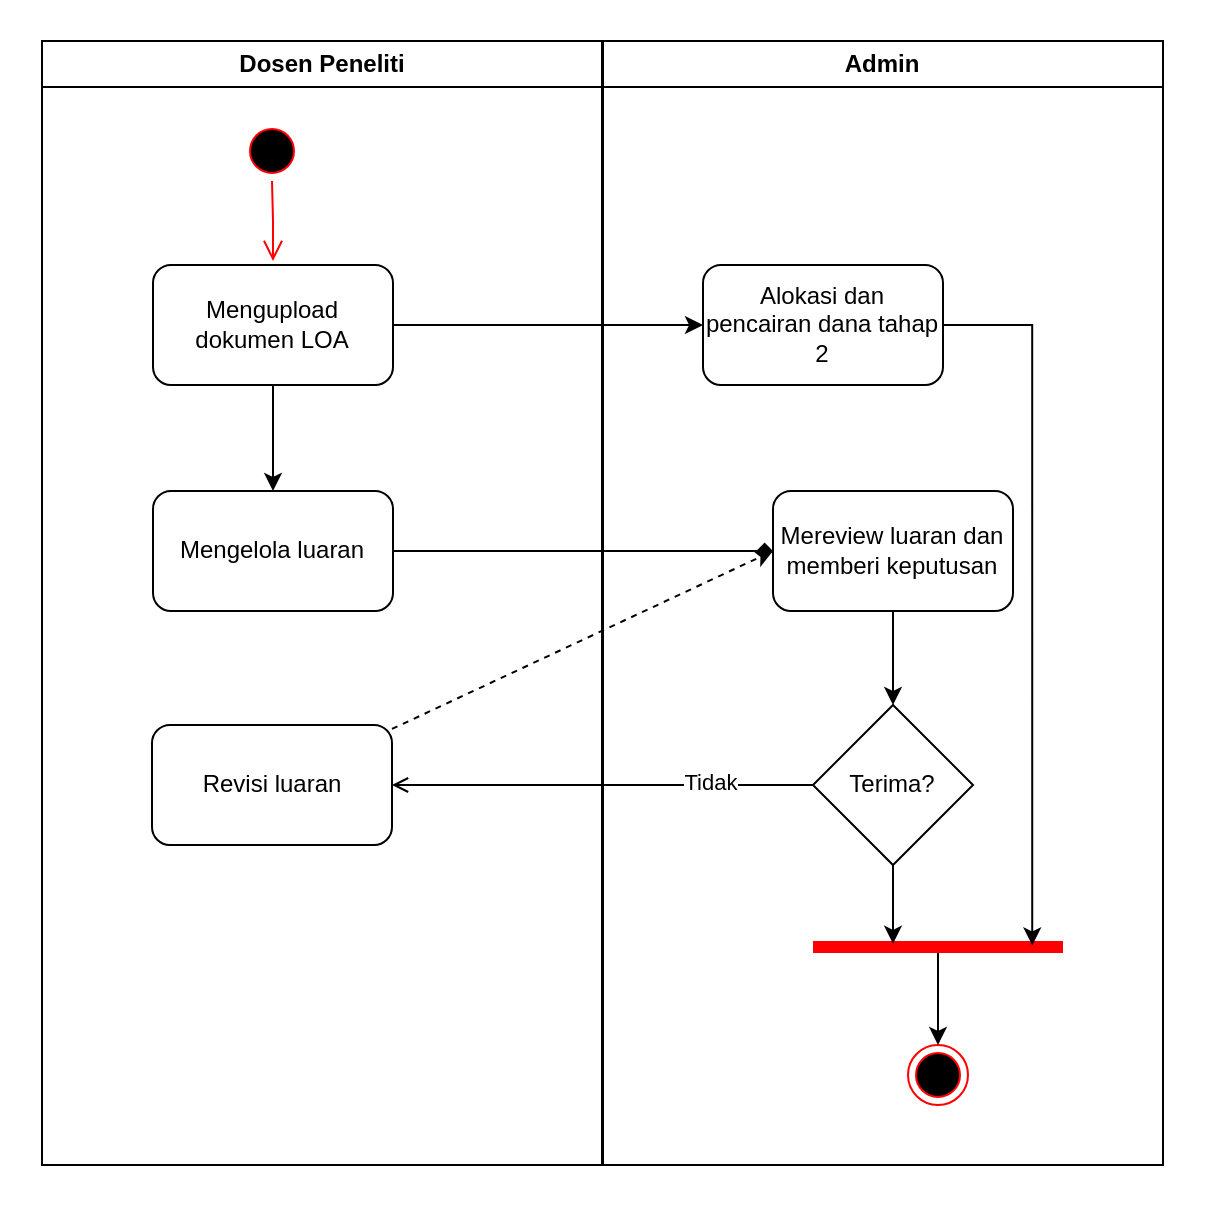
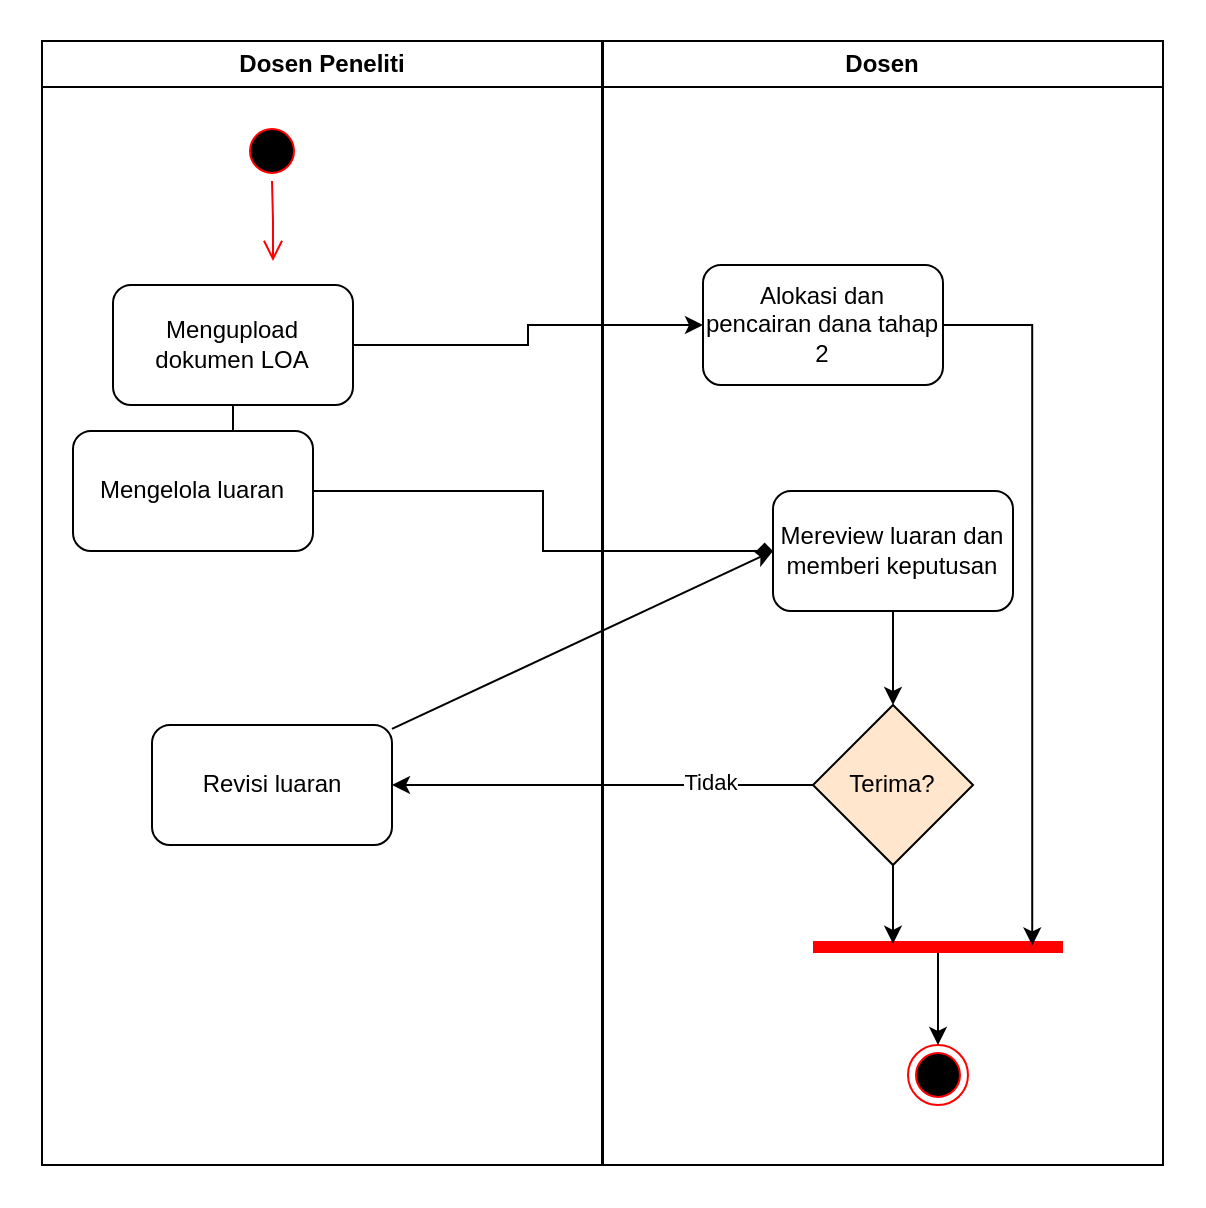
(883, 65) -> (883, 65)
(273, 325) -> (233, 345)
(273, 551) -> (193, 491)
(496, 680) -> (496, 680)
(403, 785) -> (407, 785)
(893, 785) -> (893, 785)
